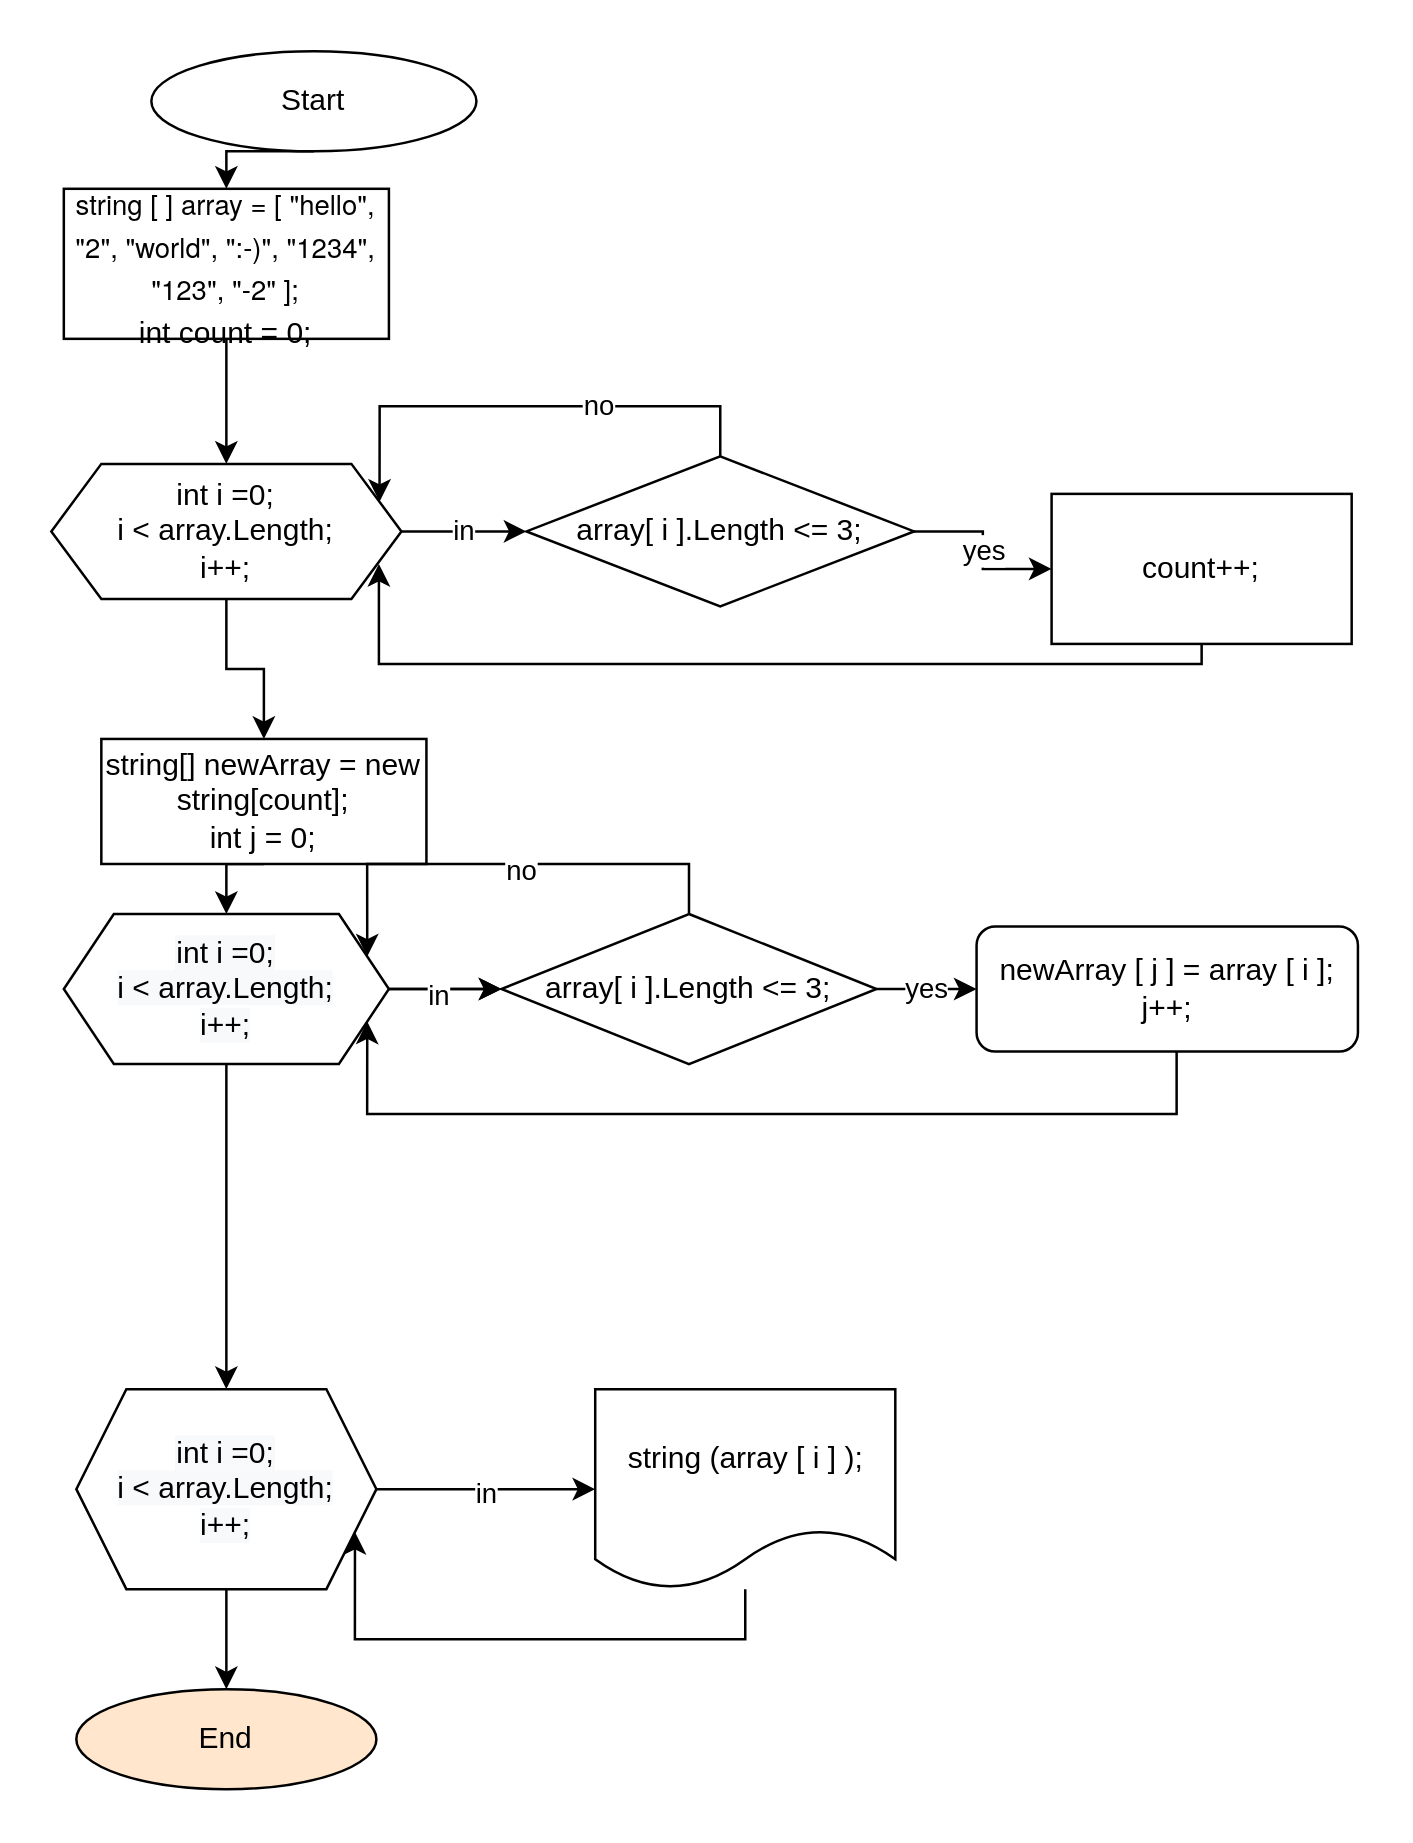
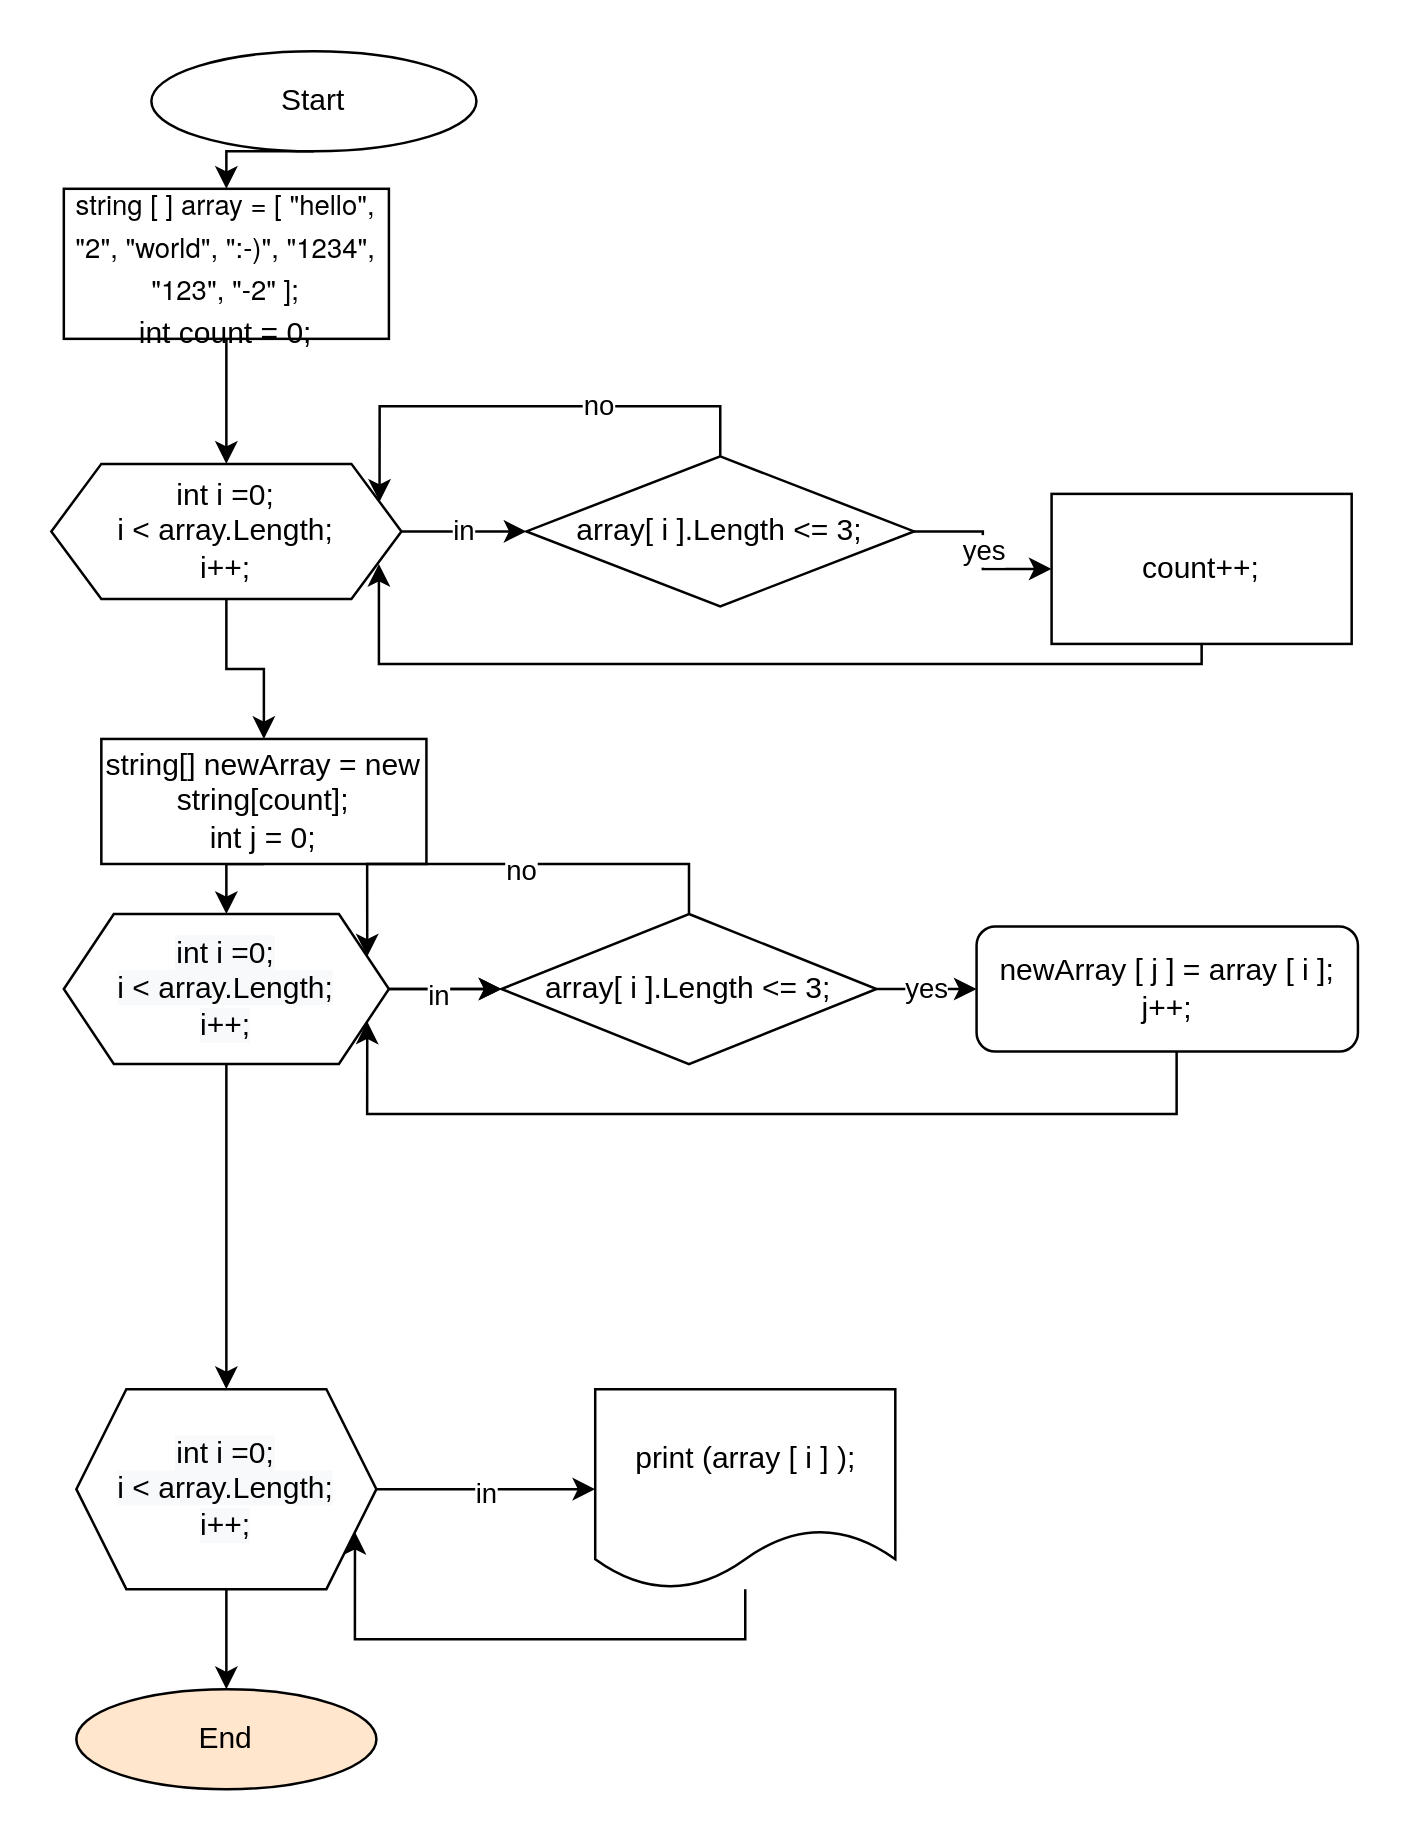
(746, 1459) -> (746, 1459)
